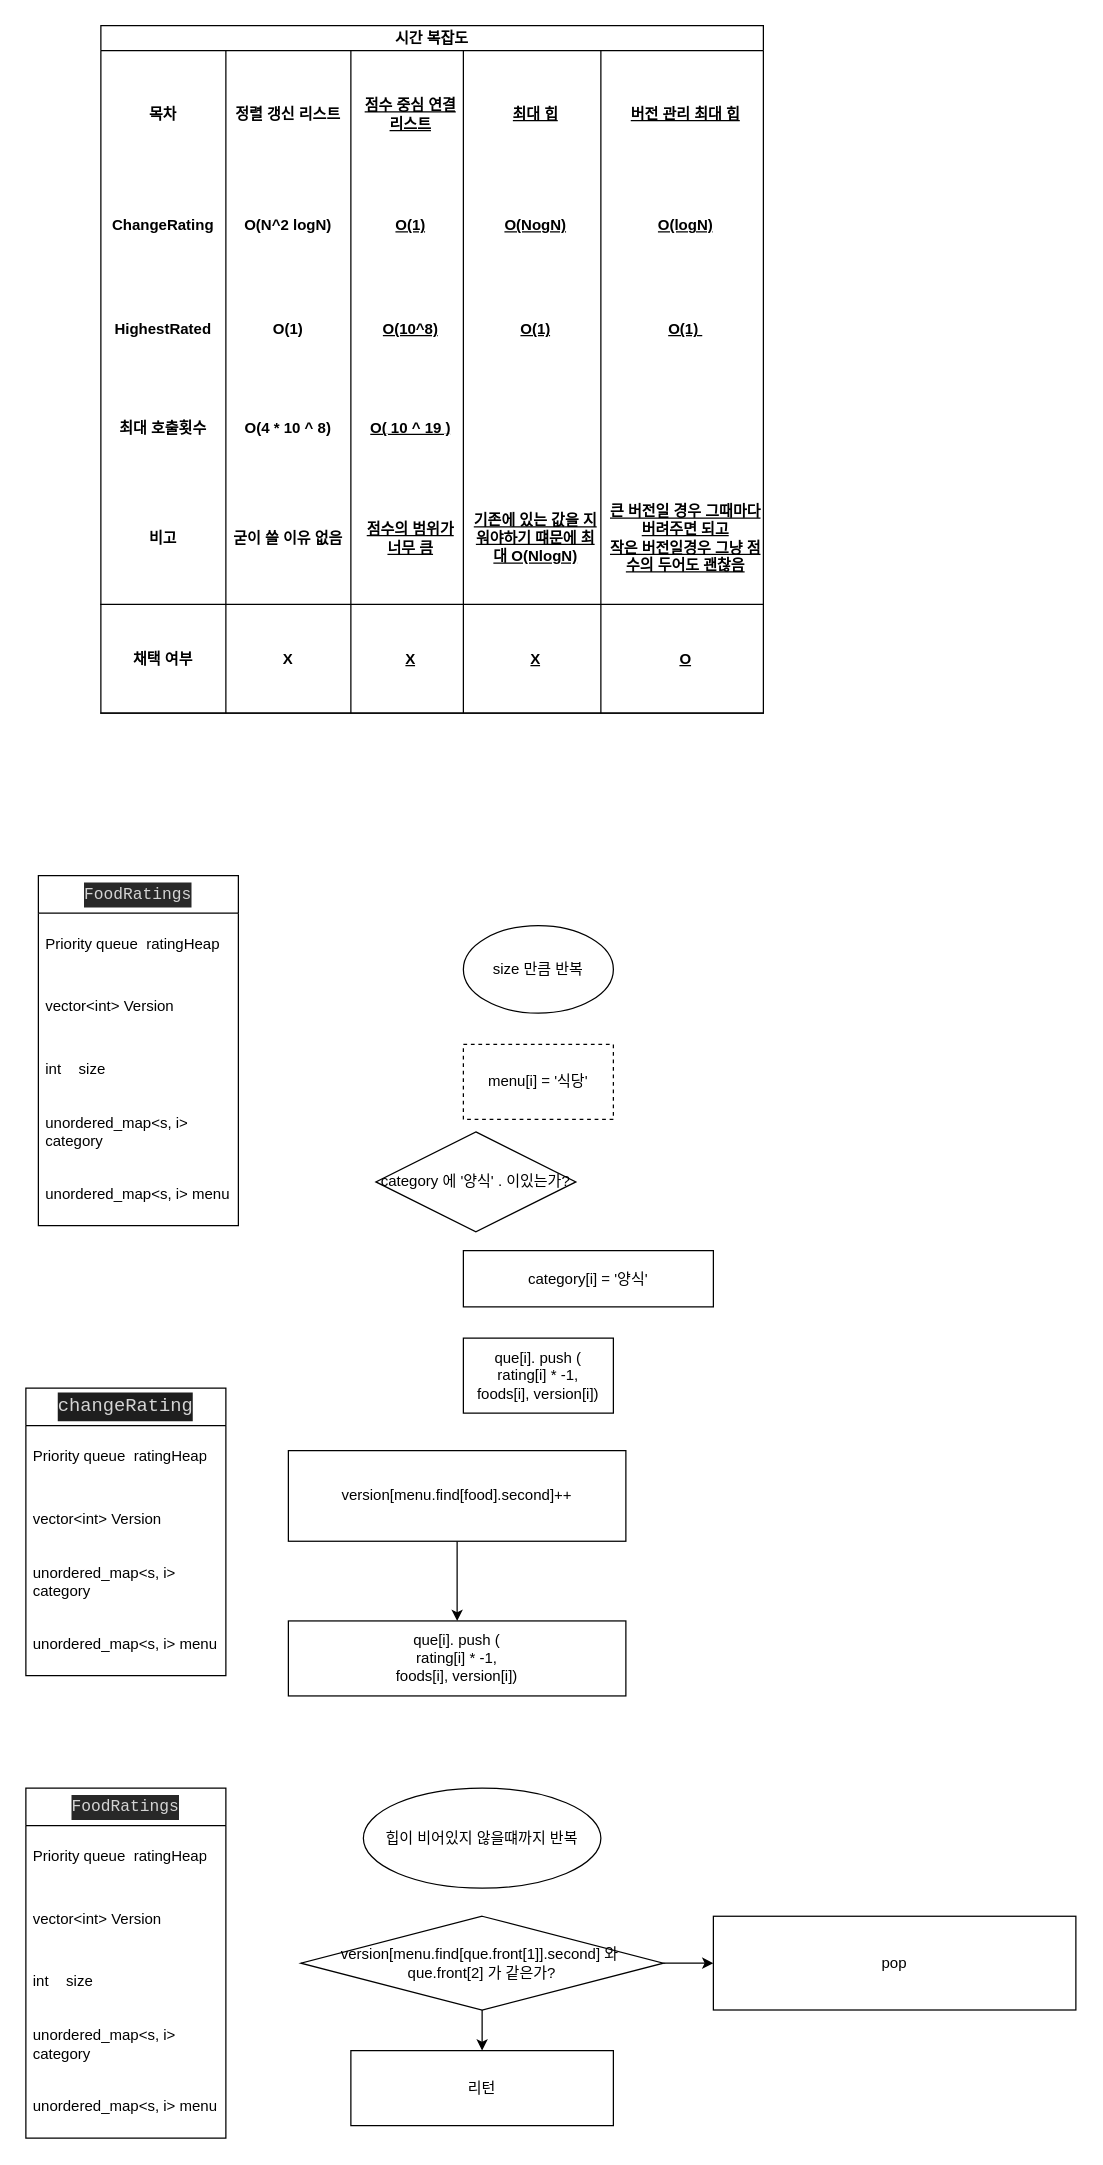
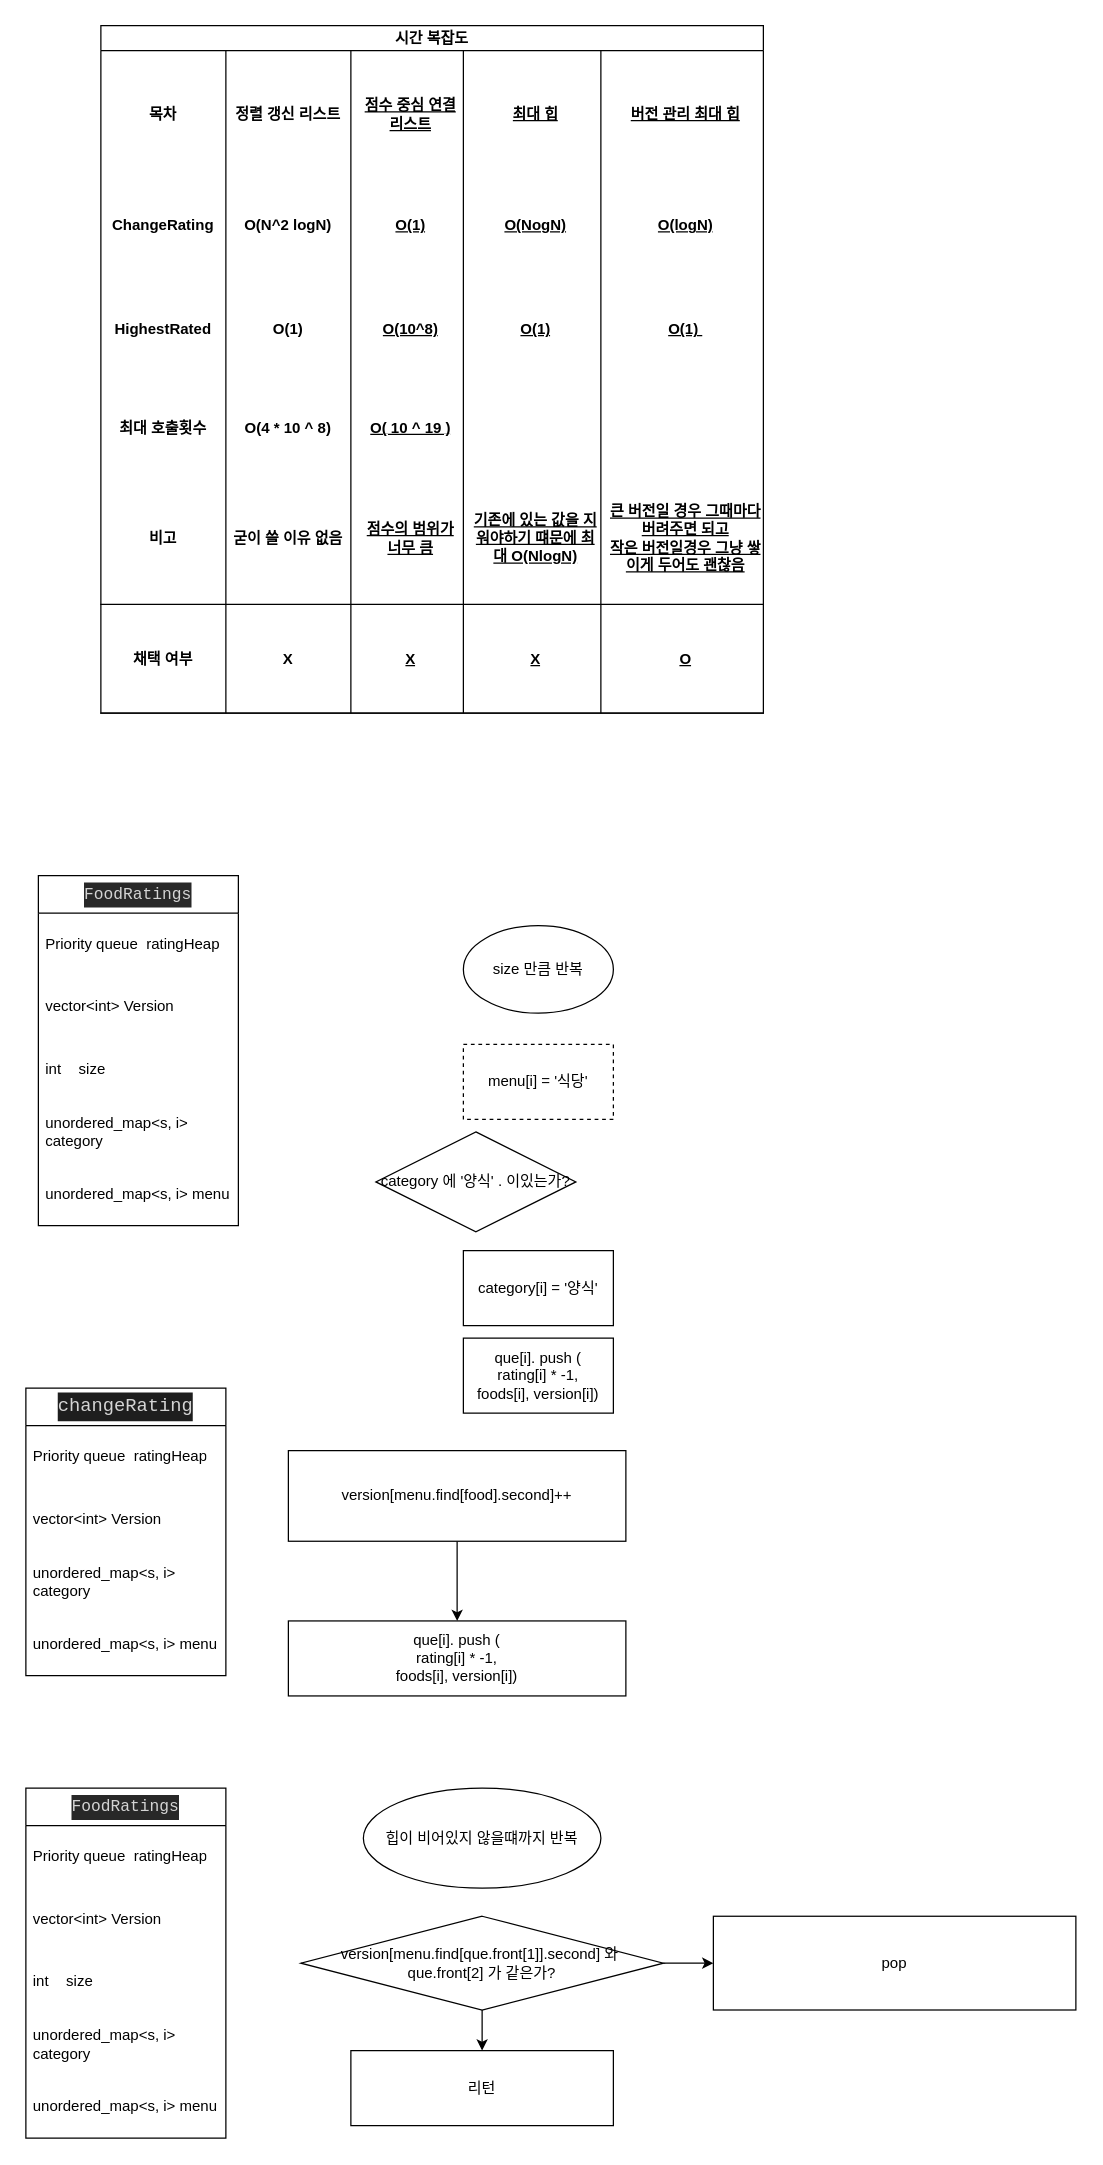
(686, 538) -> (686, 538)
(588, 1279) -> (538, 1288)
